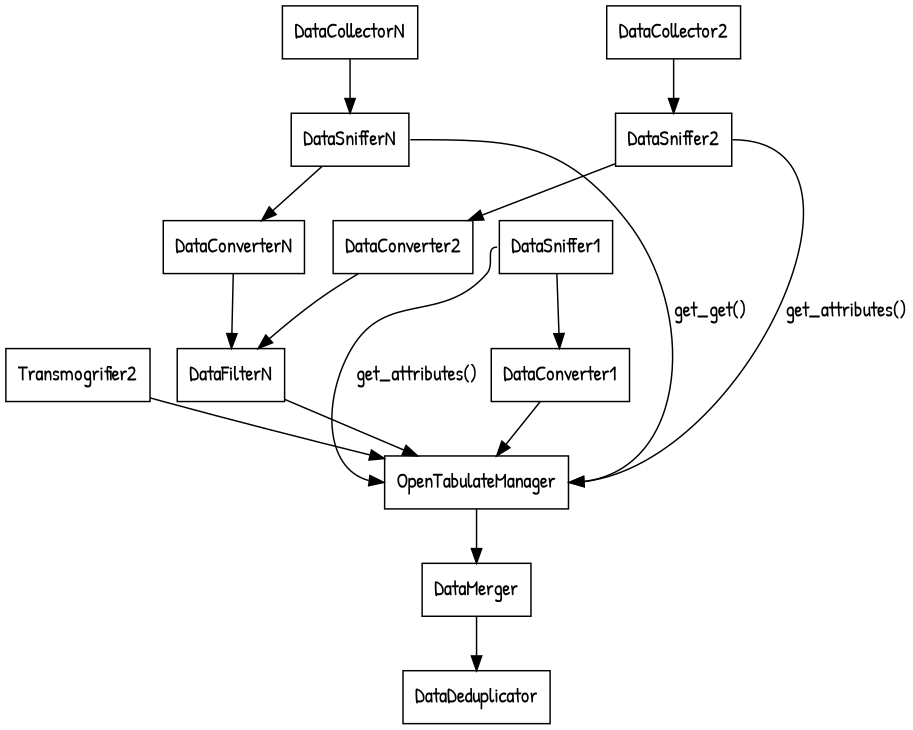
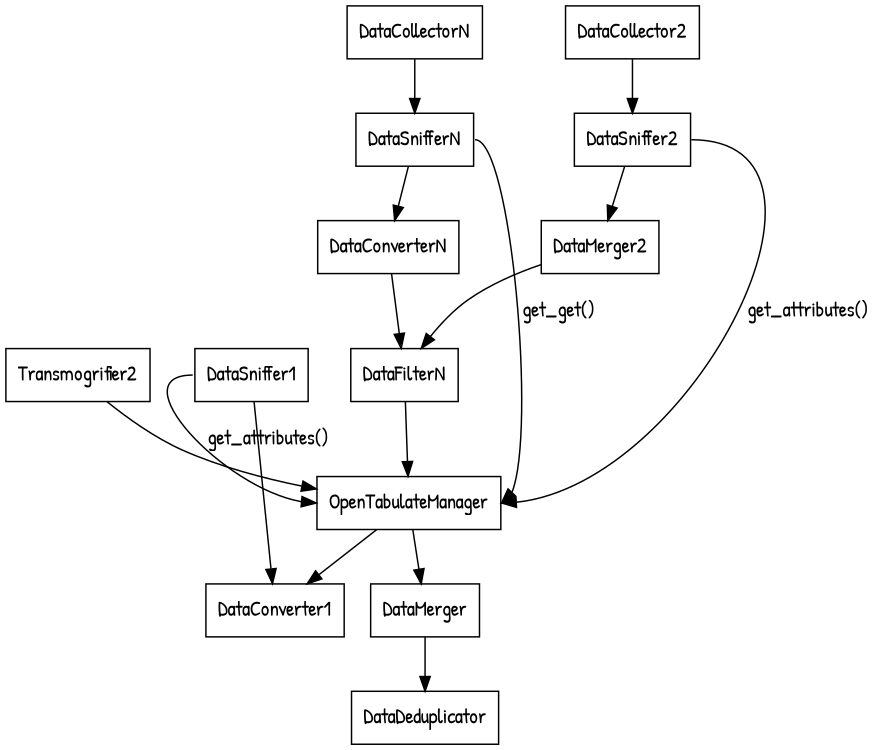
(403, 247) -> (600, 247)
(523, 423) -> (348, 552)
